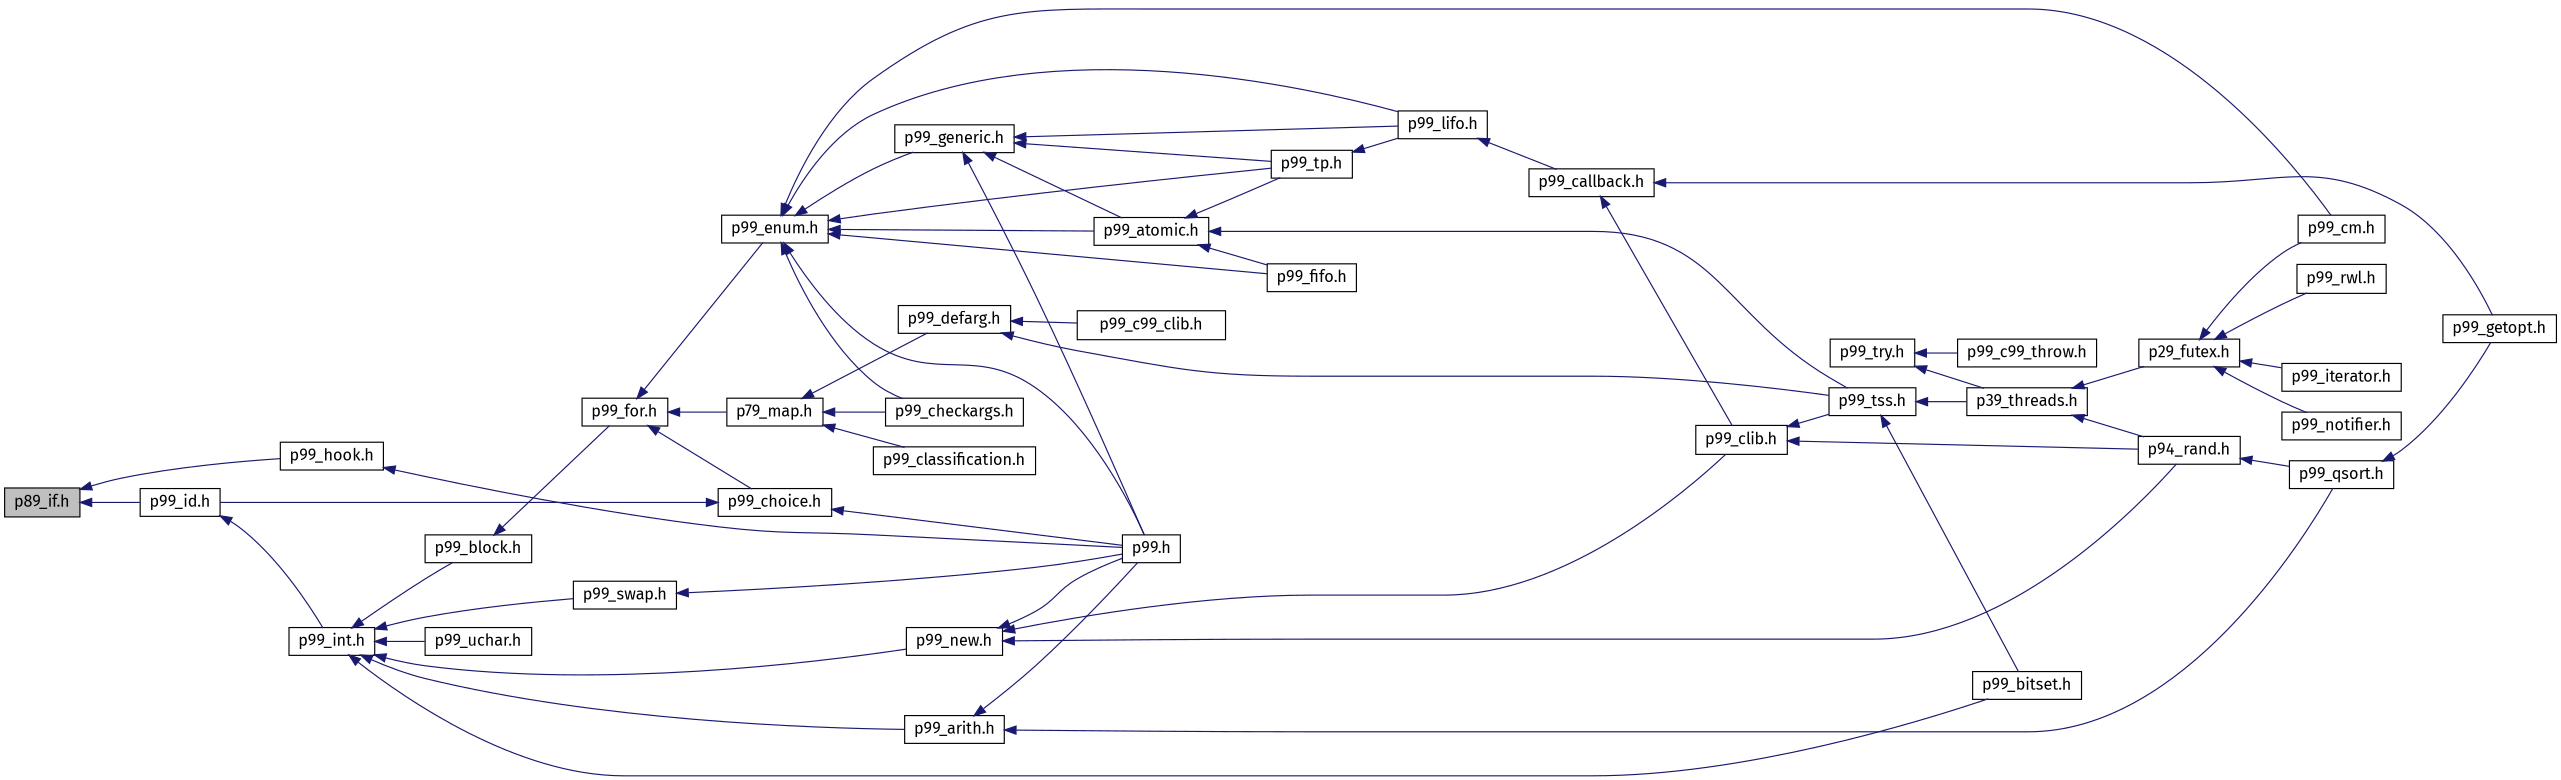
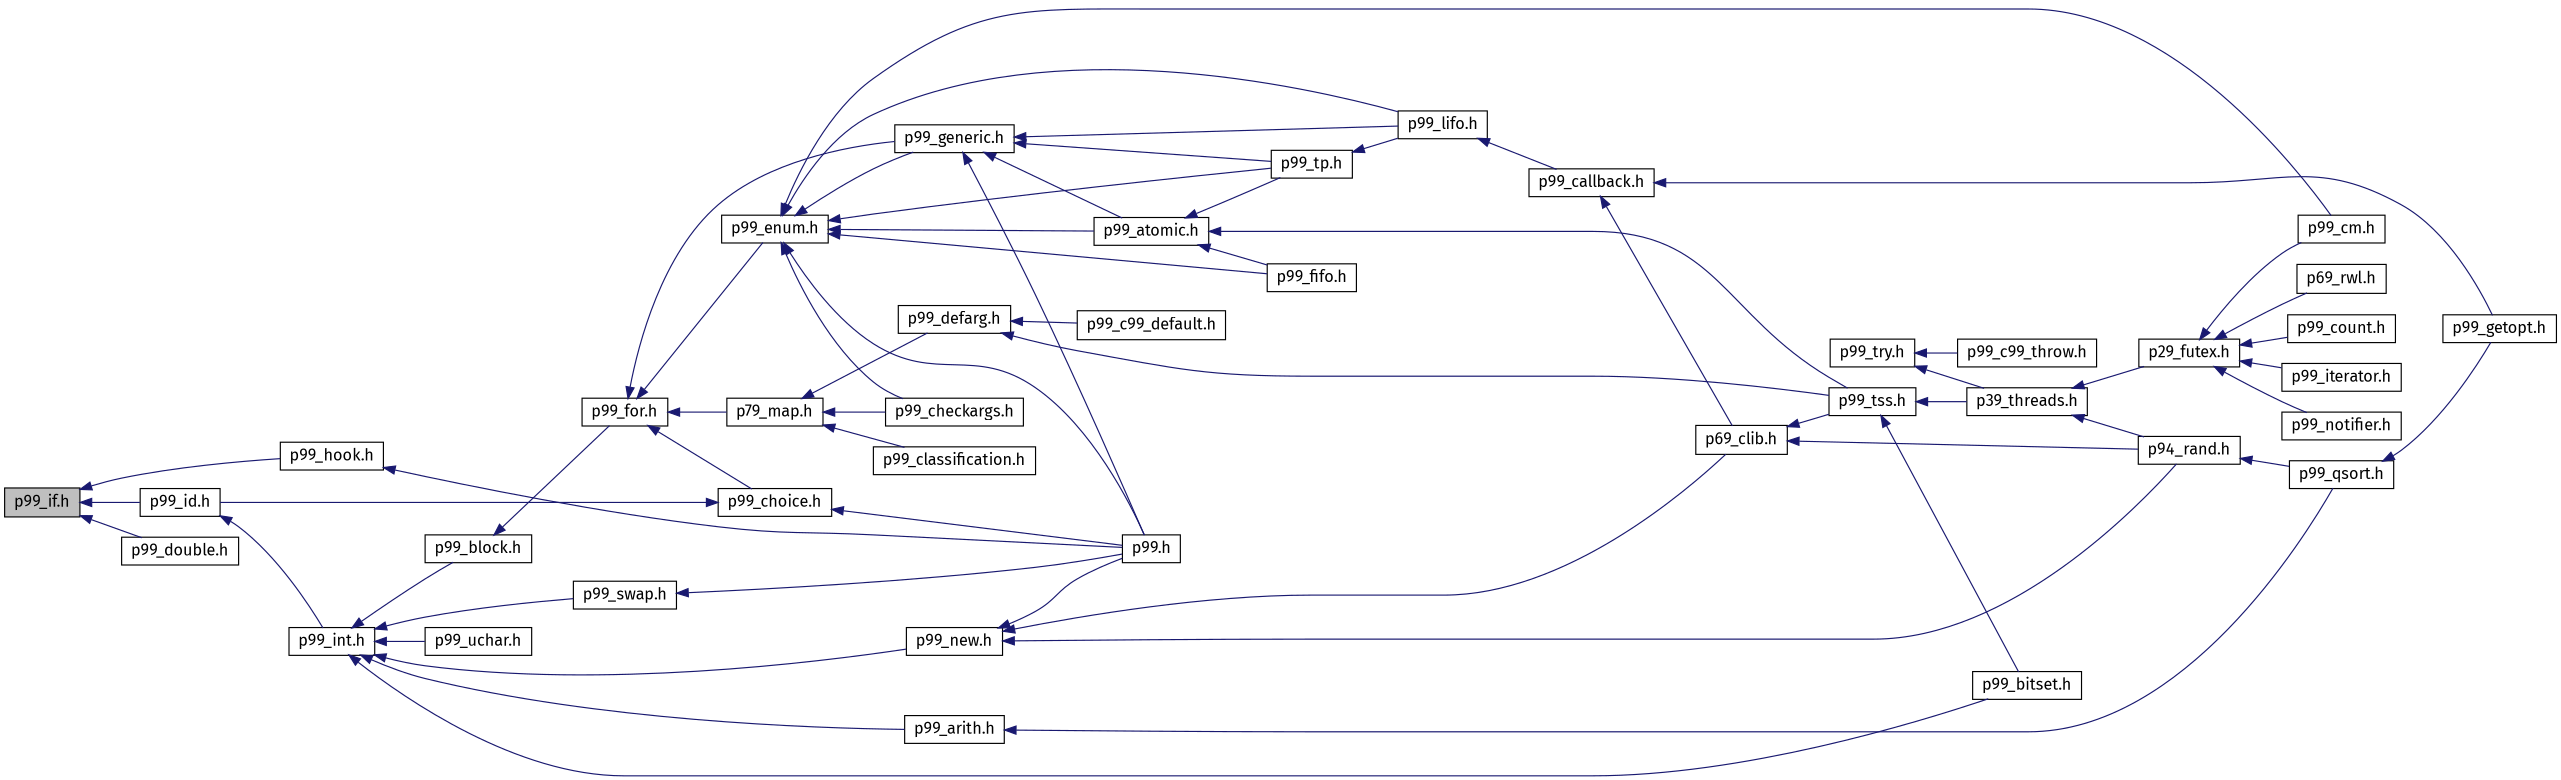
none -> (713, 210)
(2342, 279) -> (2342, 279)
(1151, 325) -> (1151, 325)
none -> (2342, 329)
(1742, 440) -> (1742, 440)
(42, 502) -> (42, 502)
none -> (180, 551)
(1072, 631) -> none
